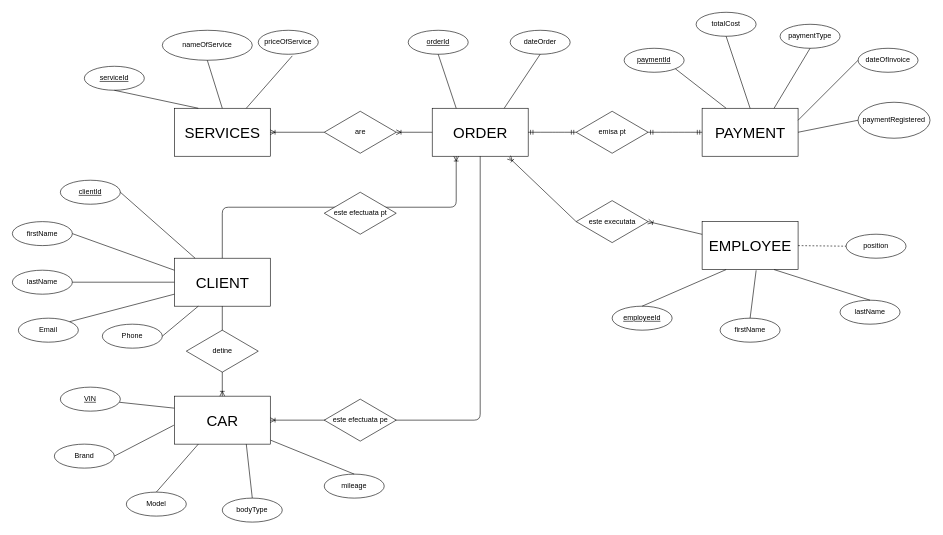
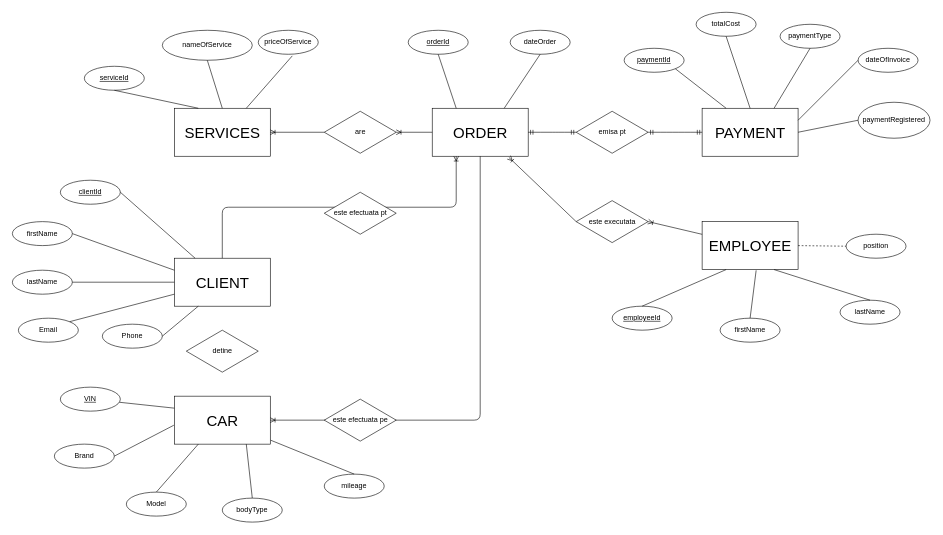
(222, 383) -> none
